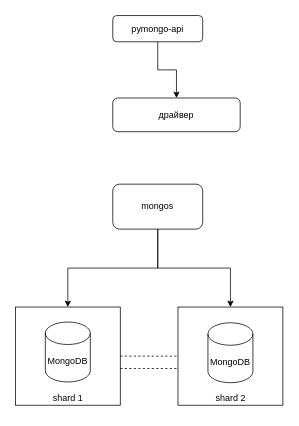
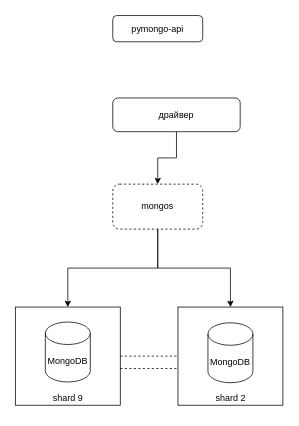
(158, 57) -> none
none -> (177, 146)
(158, 207) -> (158, 207)
(68, 399) -> (68, 399)
